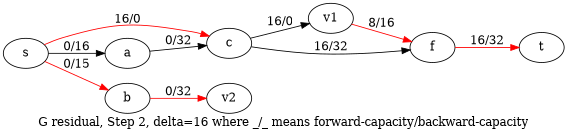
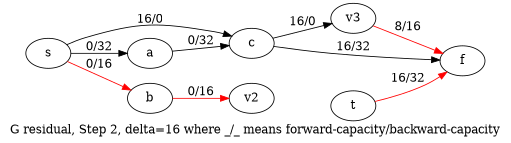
(331, 18) -> (353, 18)
(122, 26) -> (144, 26)
(77, 47) -> (99, 47)
(483, 48) -> (408, 92)
(77, 65) -> (99, 65)
(178, 92) -> (201, 92)
